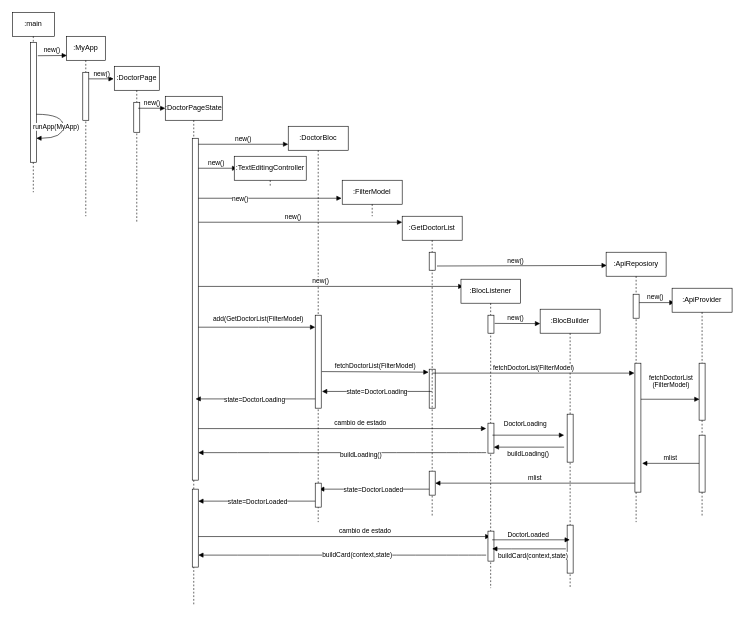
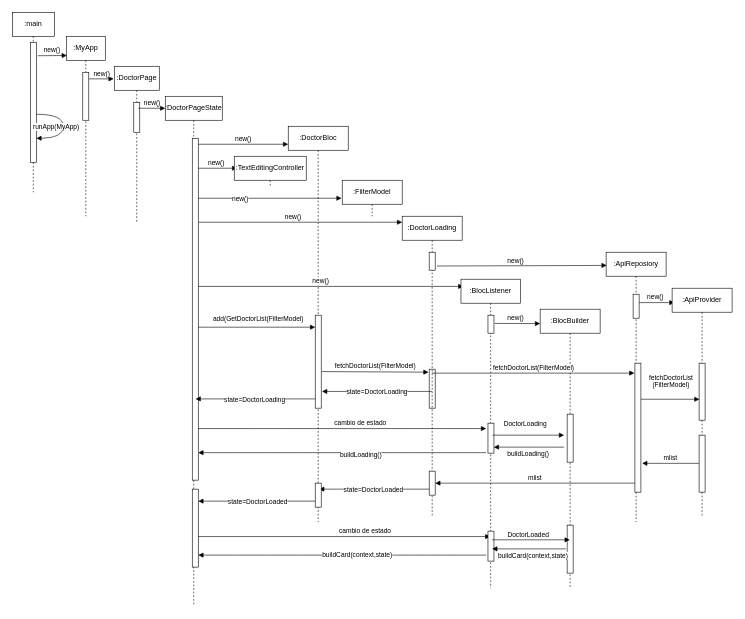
(432, 228) -> (432, 228)
